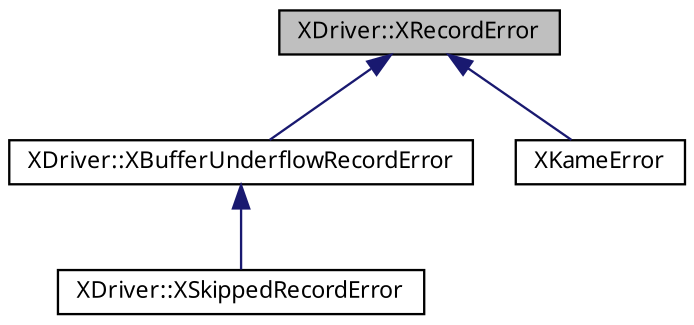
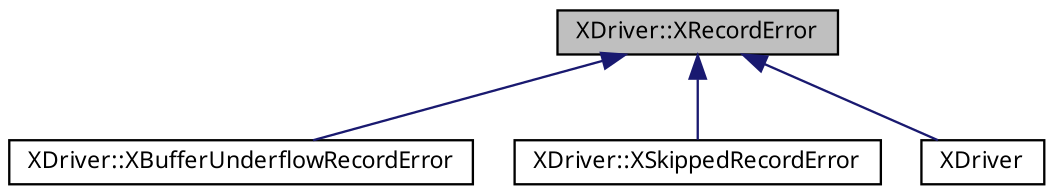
(600, 162) -> (983, 162)
(241, 239) -> (698, 109)
